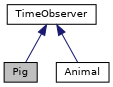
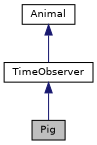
(70, 48) -> (49, 49)
